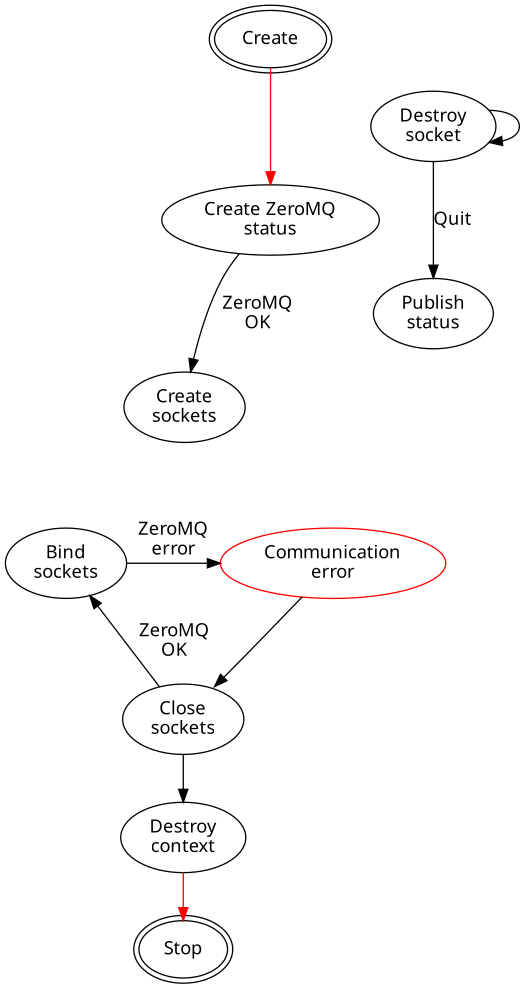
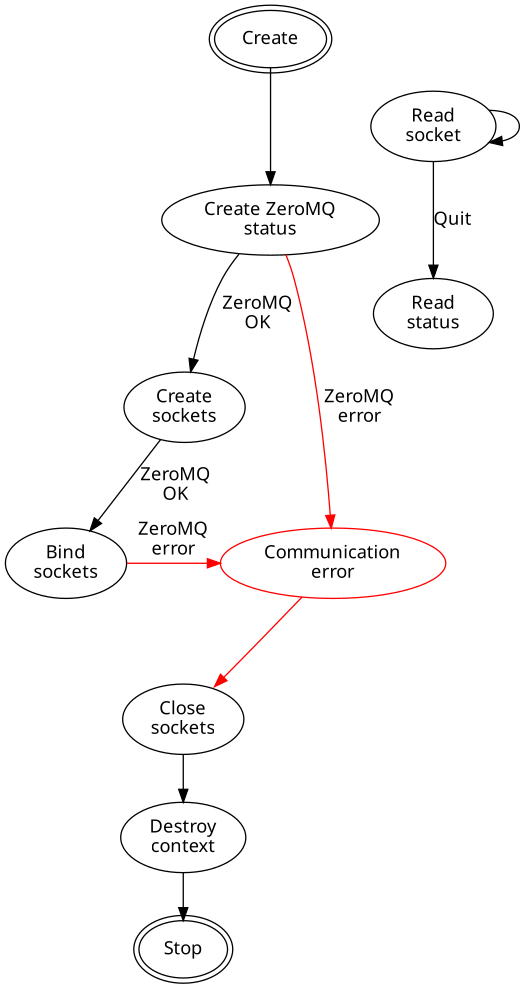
(271, 120) -> (271, 120)
(433, 126) -> (433, 126)
(433, 314) -> (433, 314)
none -> (315, 384)
(167, 563) -> (167, 563)
(263, 637) -> (263, 637)
(129, 647) -> (129, 480)
(183, 890) -> (183, 890)
